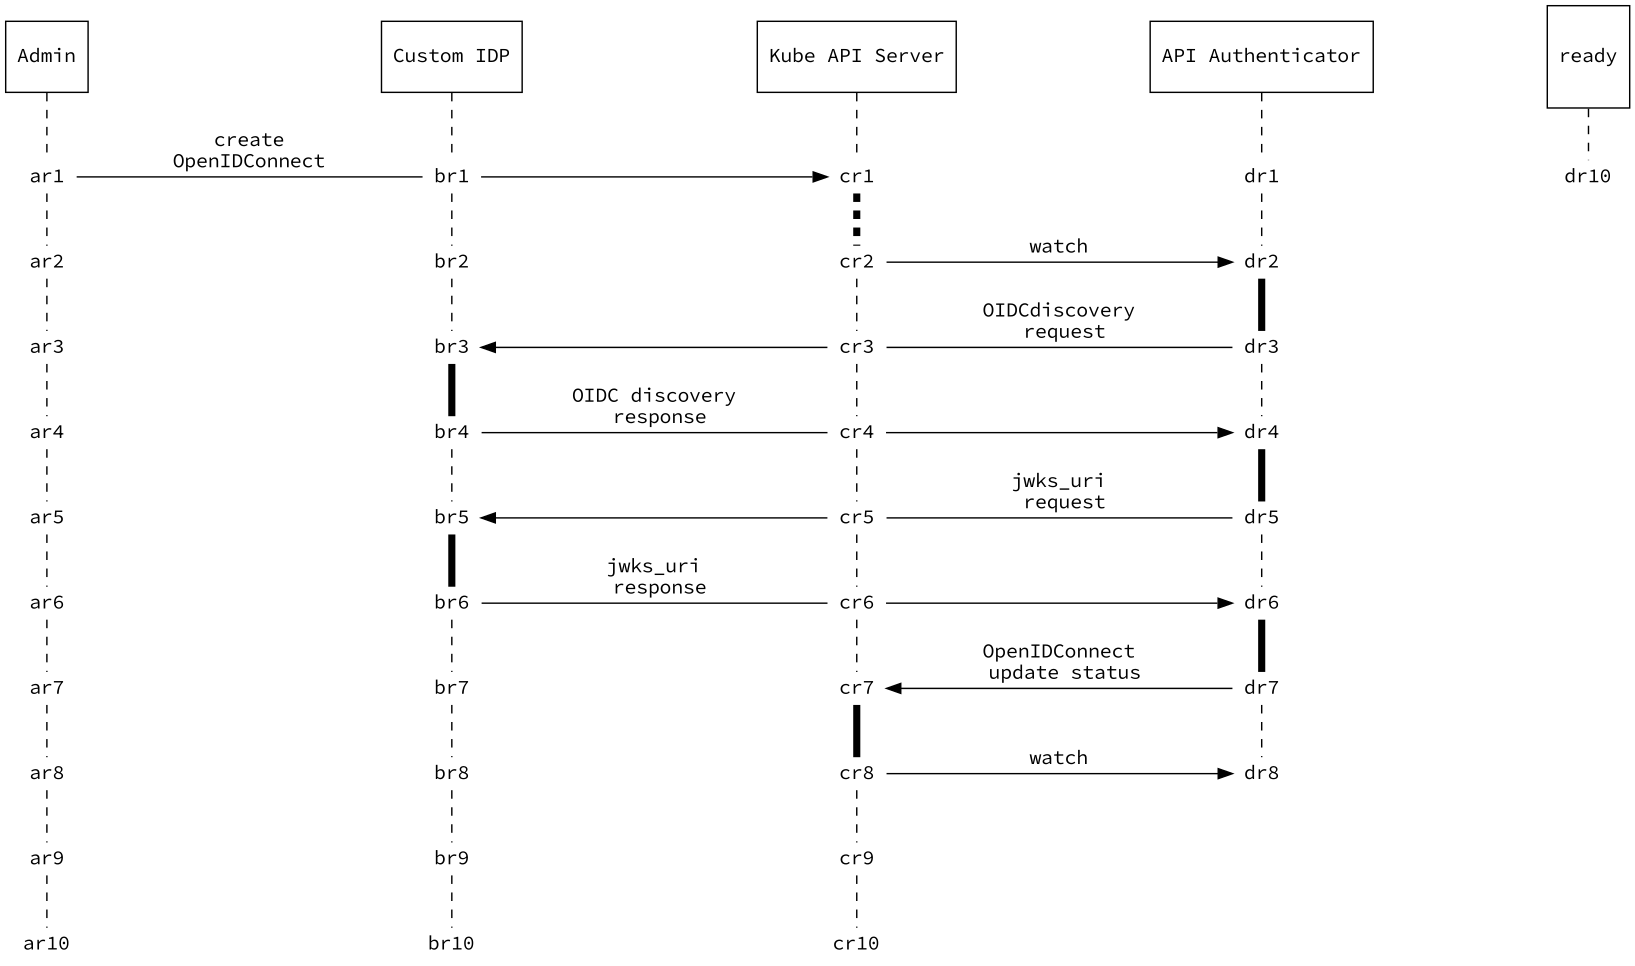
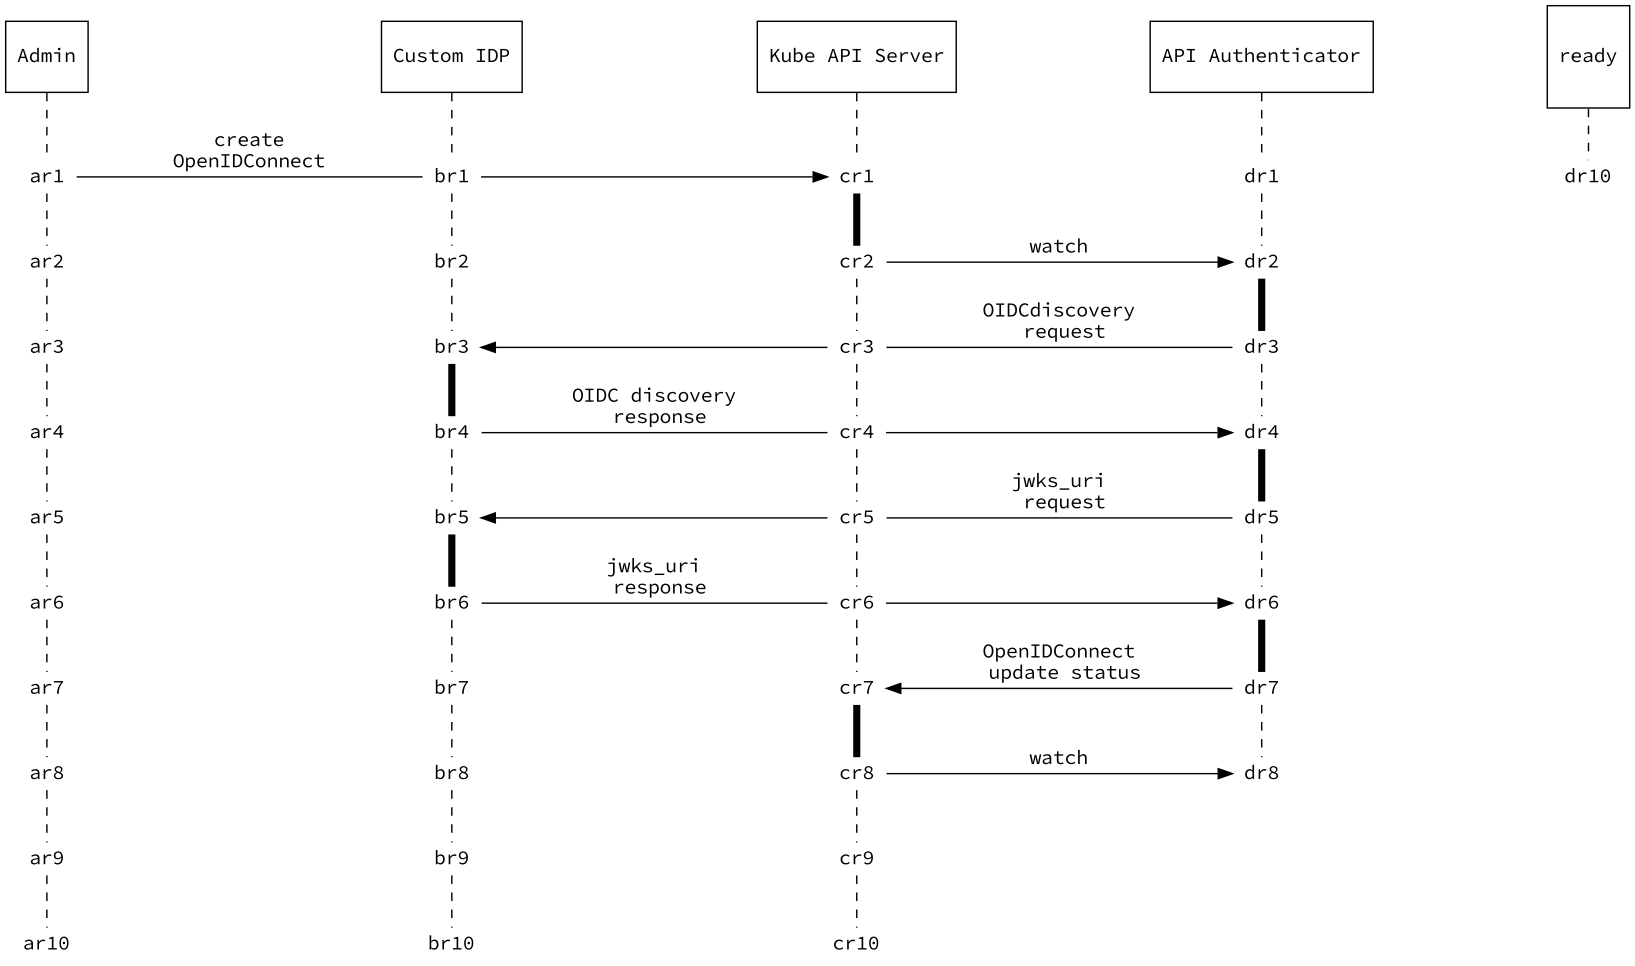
(857, 220) -> (857, 220)
